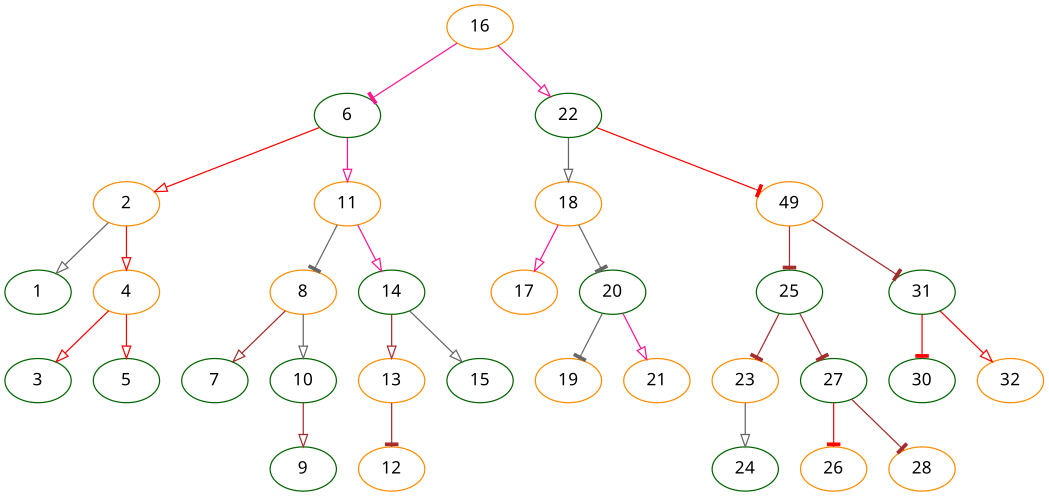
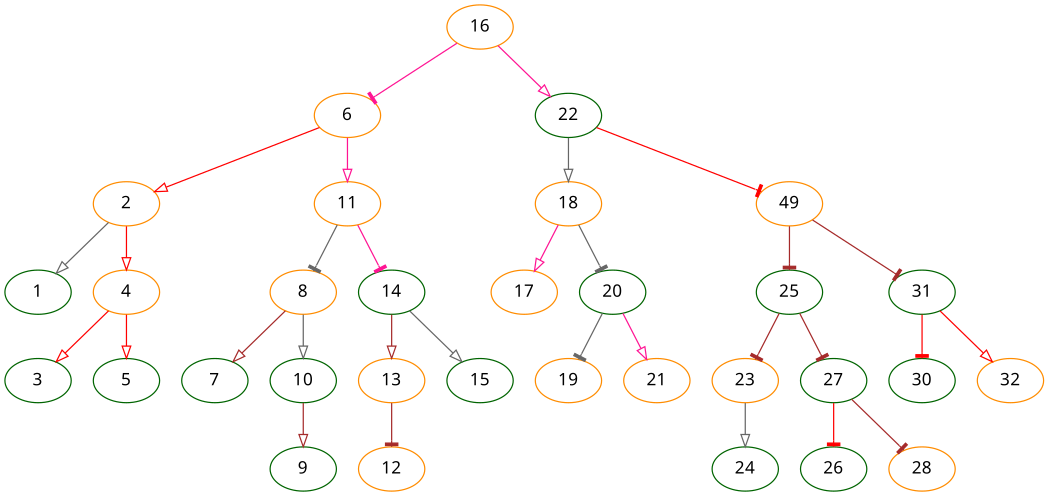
(347, 115) -> (347, 115)
(367, 243) -> (368, 245)
(834, 469) -> (834, 469)
